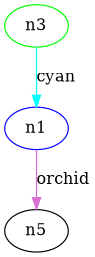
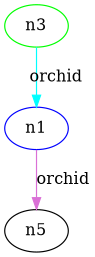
(57, 77) -> (57, 77)
